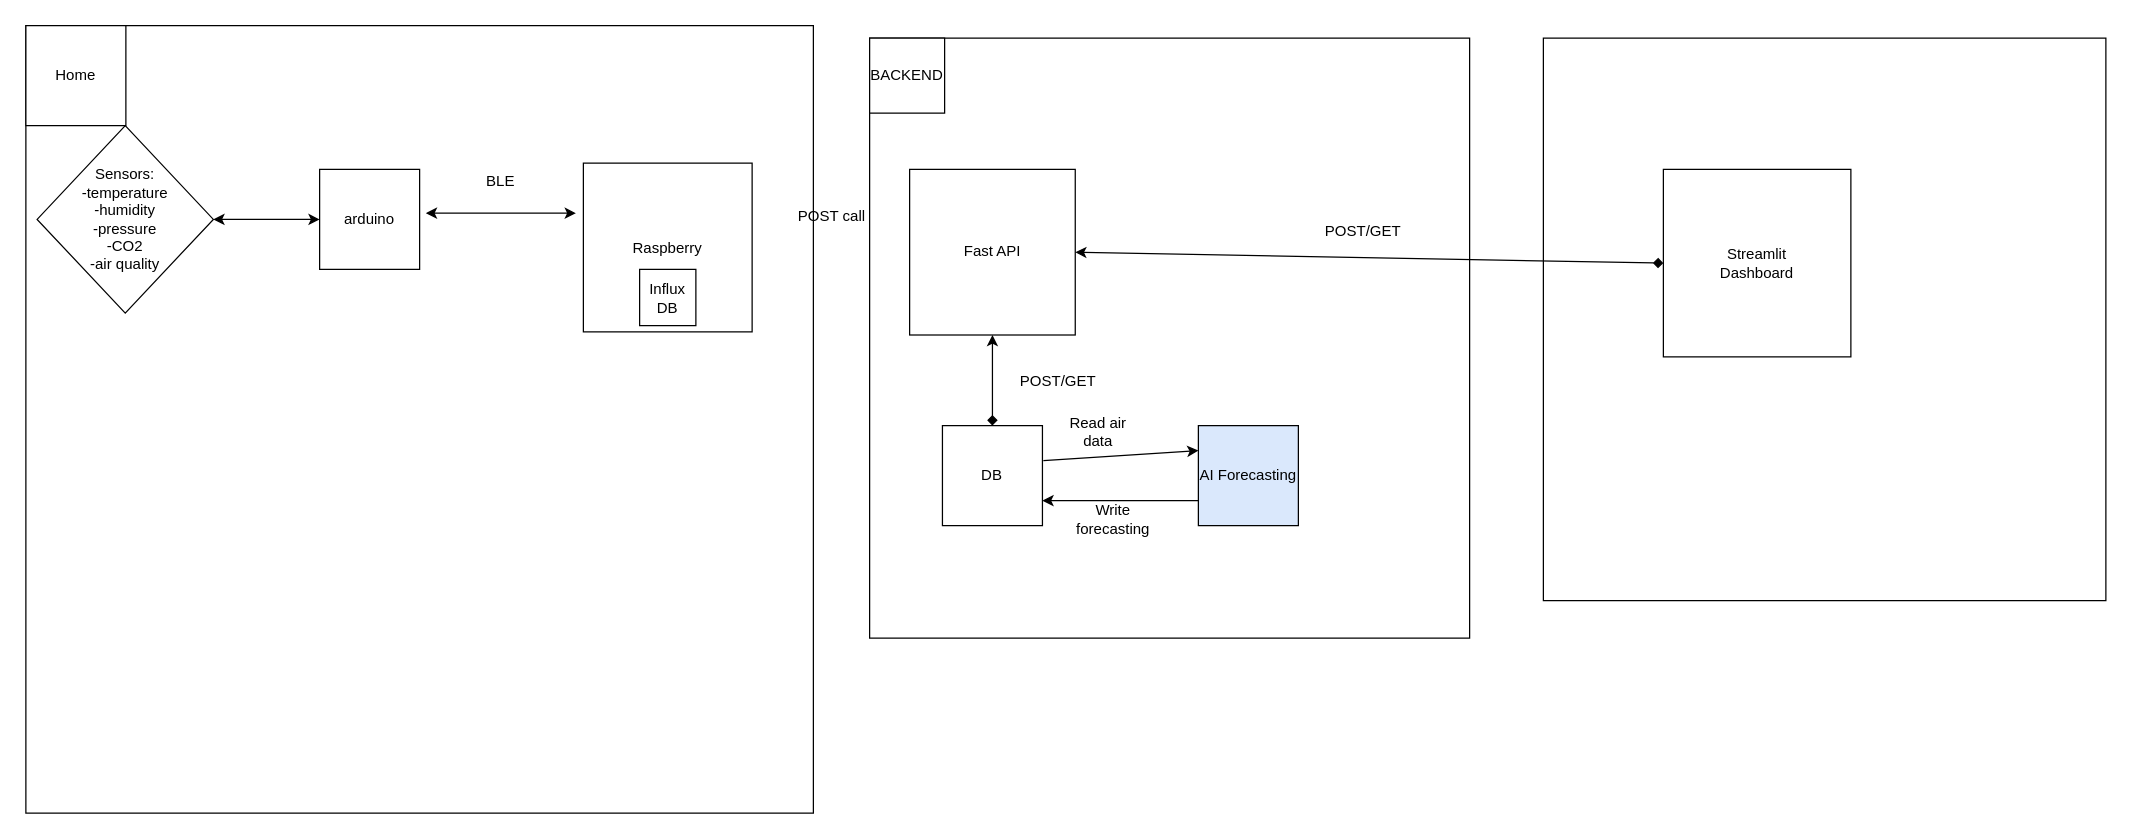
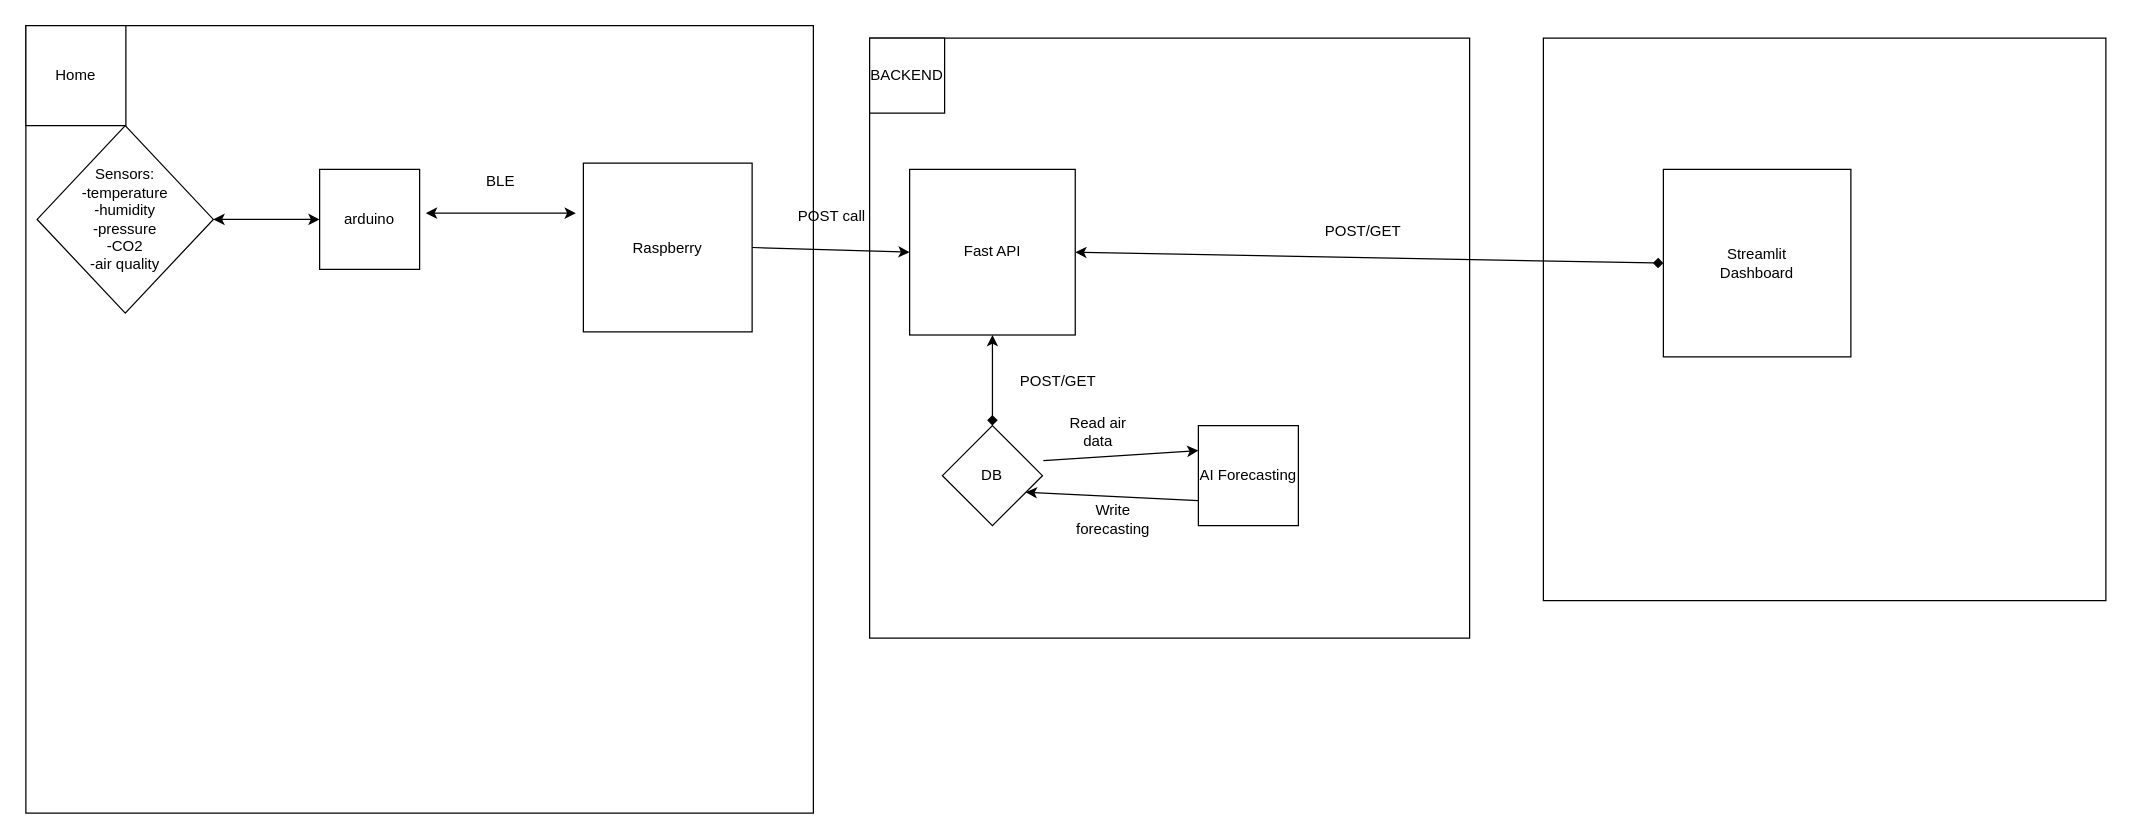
none -> (826, 250)
(668, 298) -> none
(992, 476) -> (992, 476)
(1248, 476) -> (1248, 476)
